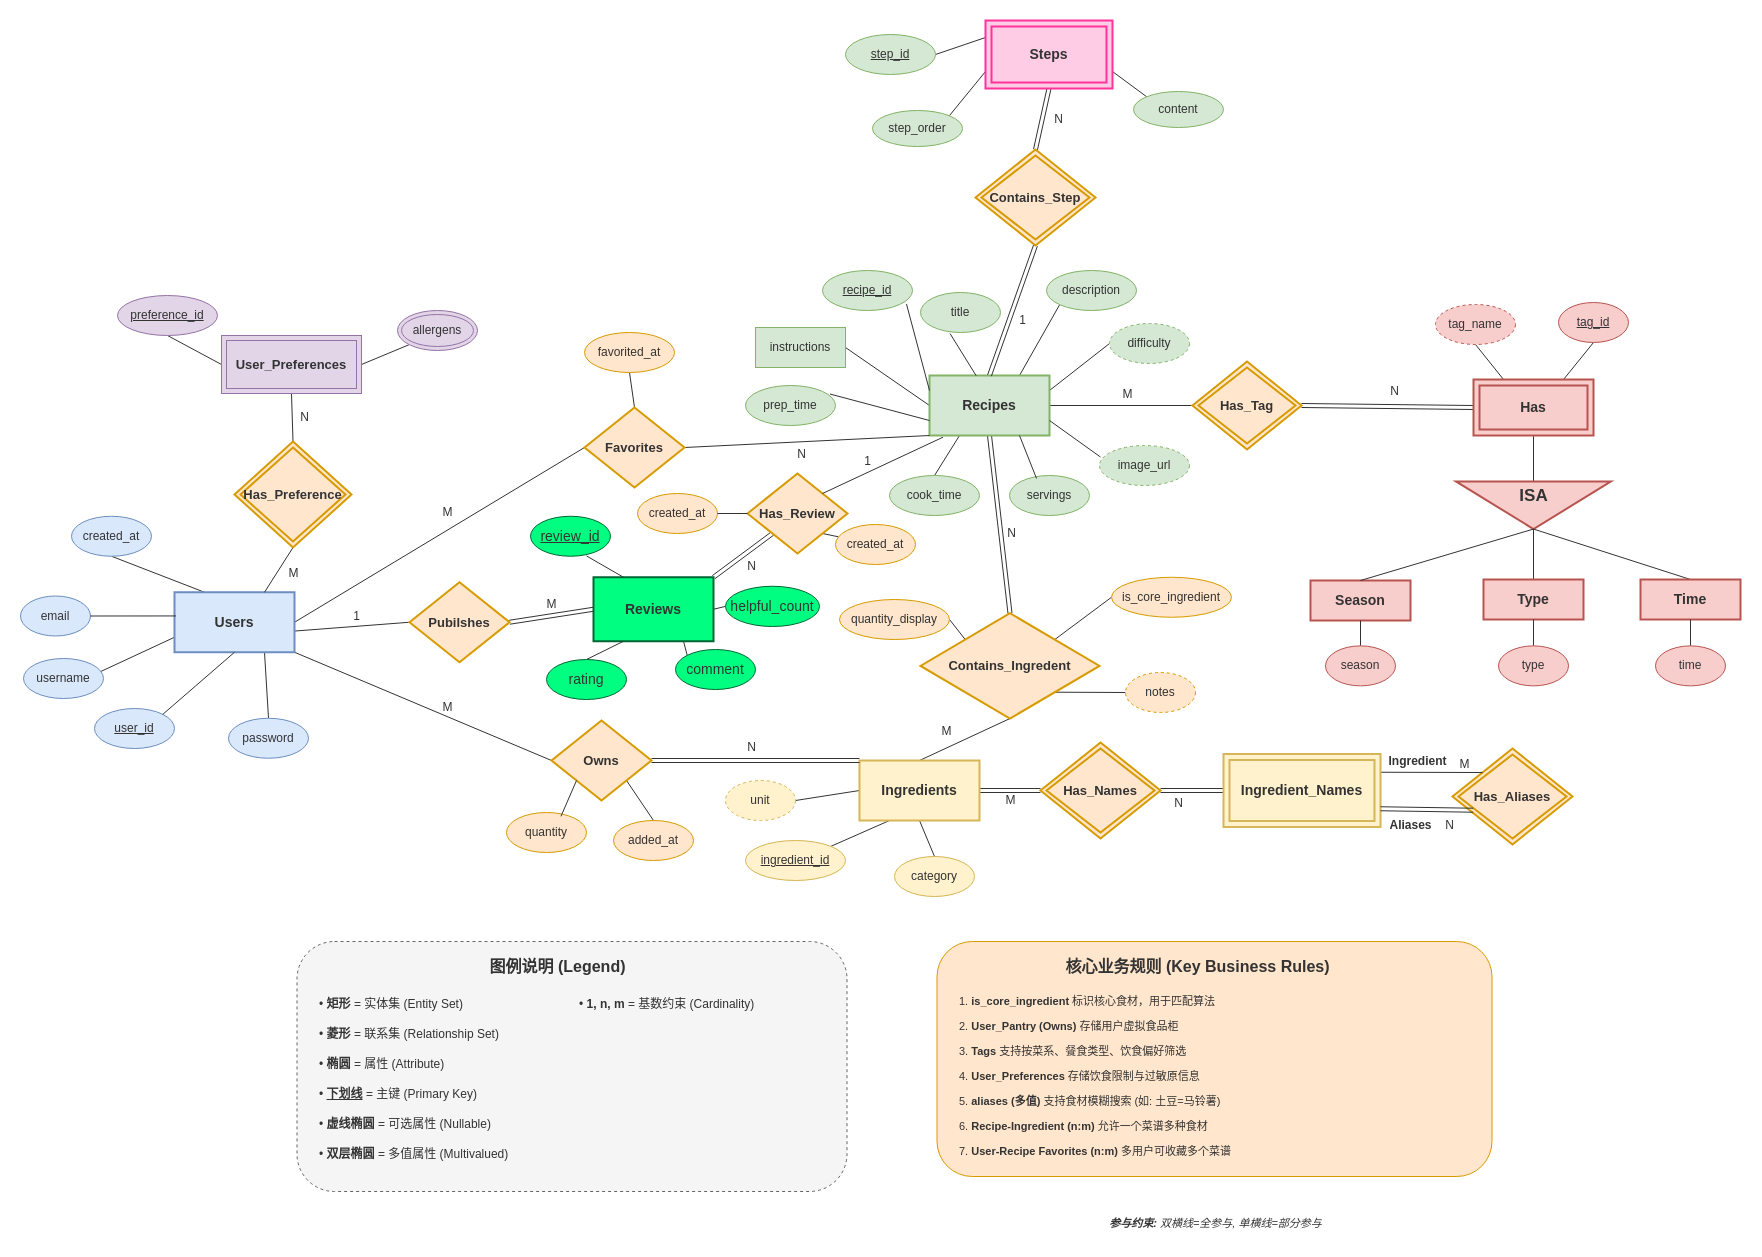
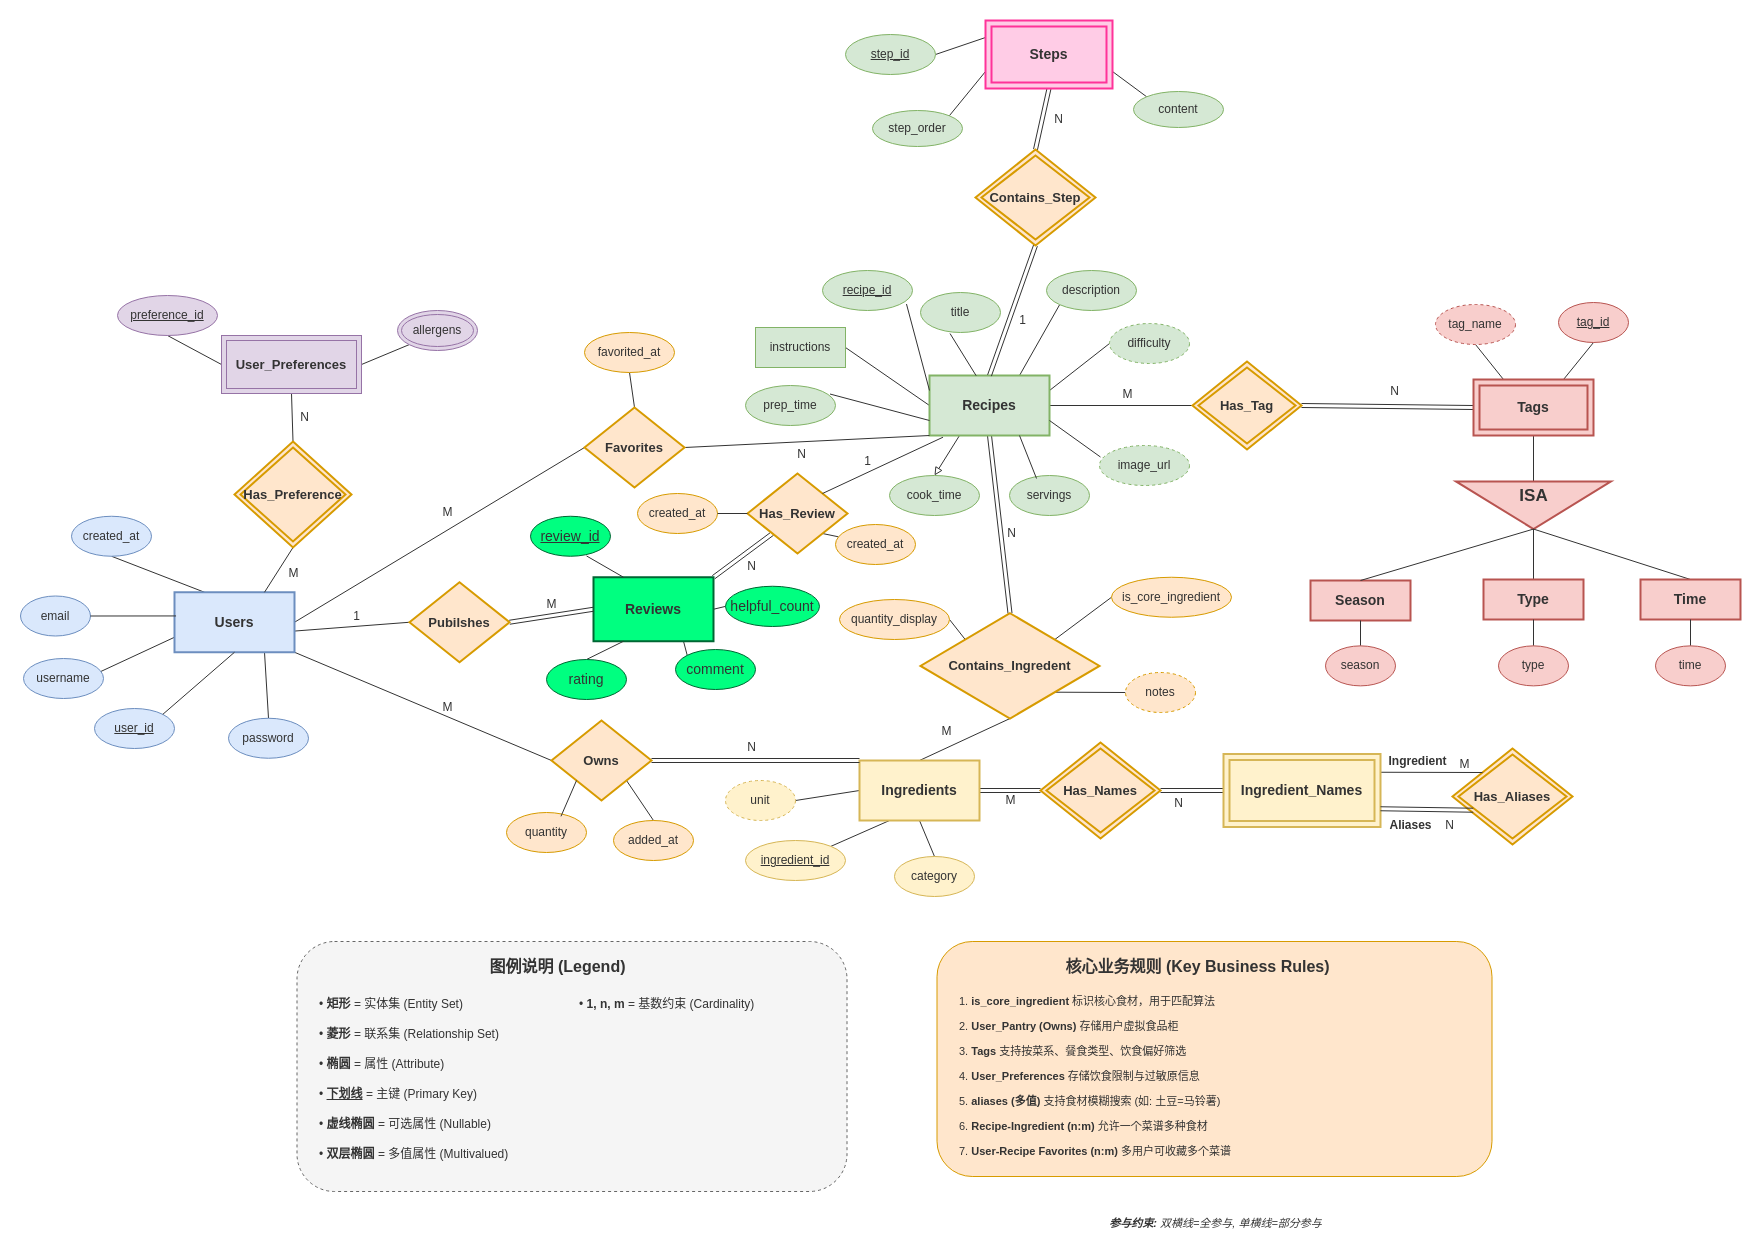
(1534, 408) -> (1534, 408)
(938, 470) -> (939, 468)
